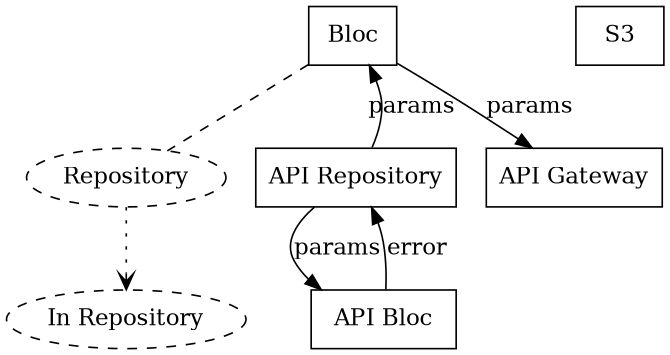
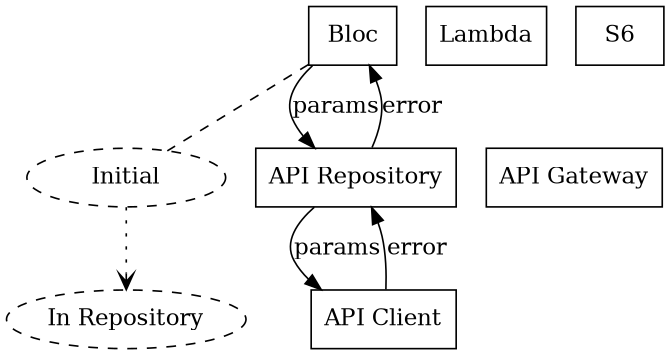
none -> (486, 36)
(620, 36) -> (620, 36)
(458, 100) -> (291, 99)
(412, 107) -> (412, 107)
(126, 178) -> (126, 178)
(384, 319) -> (384, 319)
